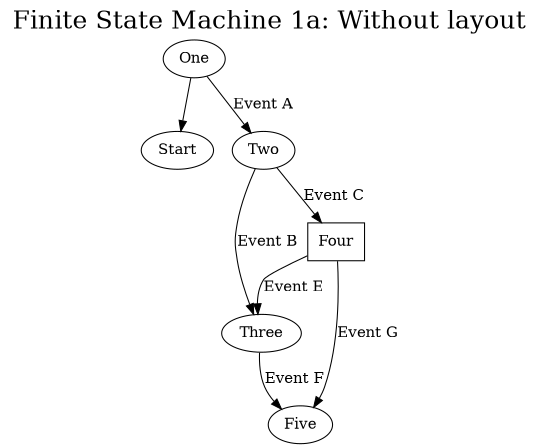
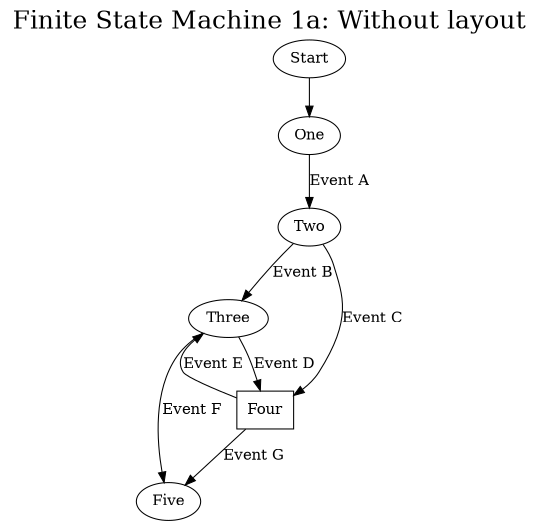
(187, 99) -> (309, 92)
none -> (249, 358)
